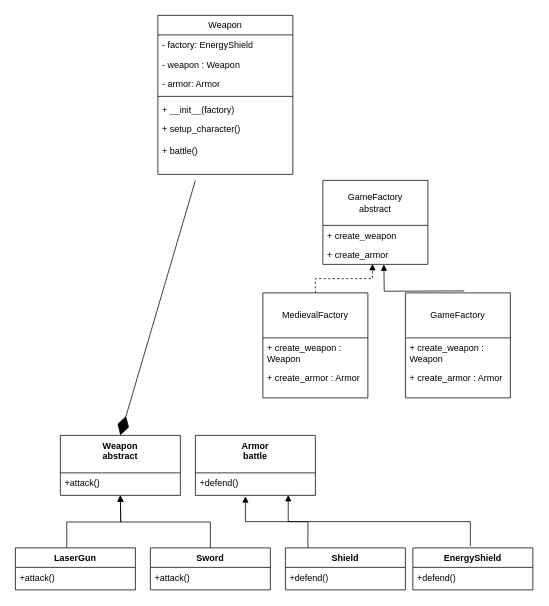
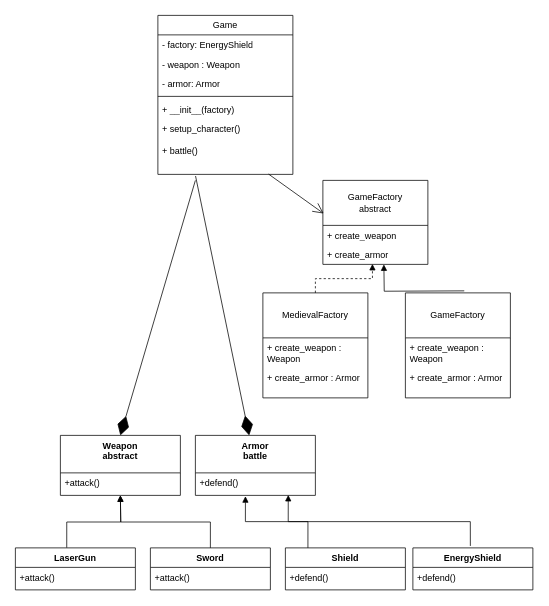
(225, 25) -> (225, 25)
none -> (294, 192)
none -> (220, 296)
